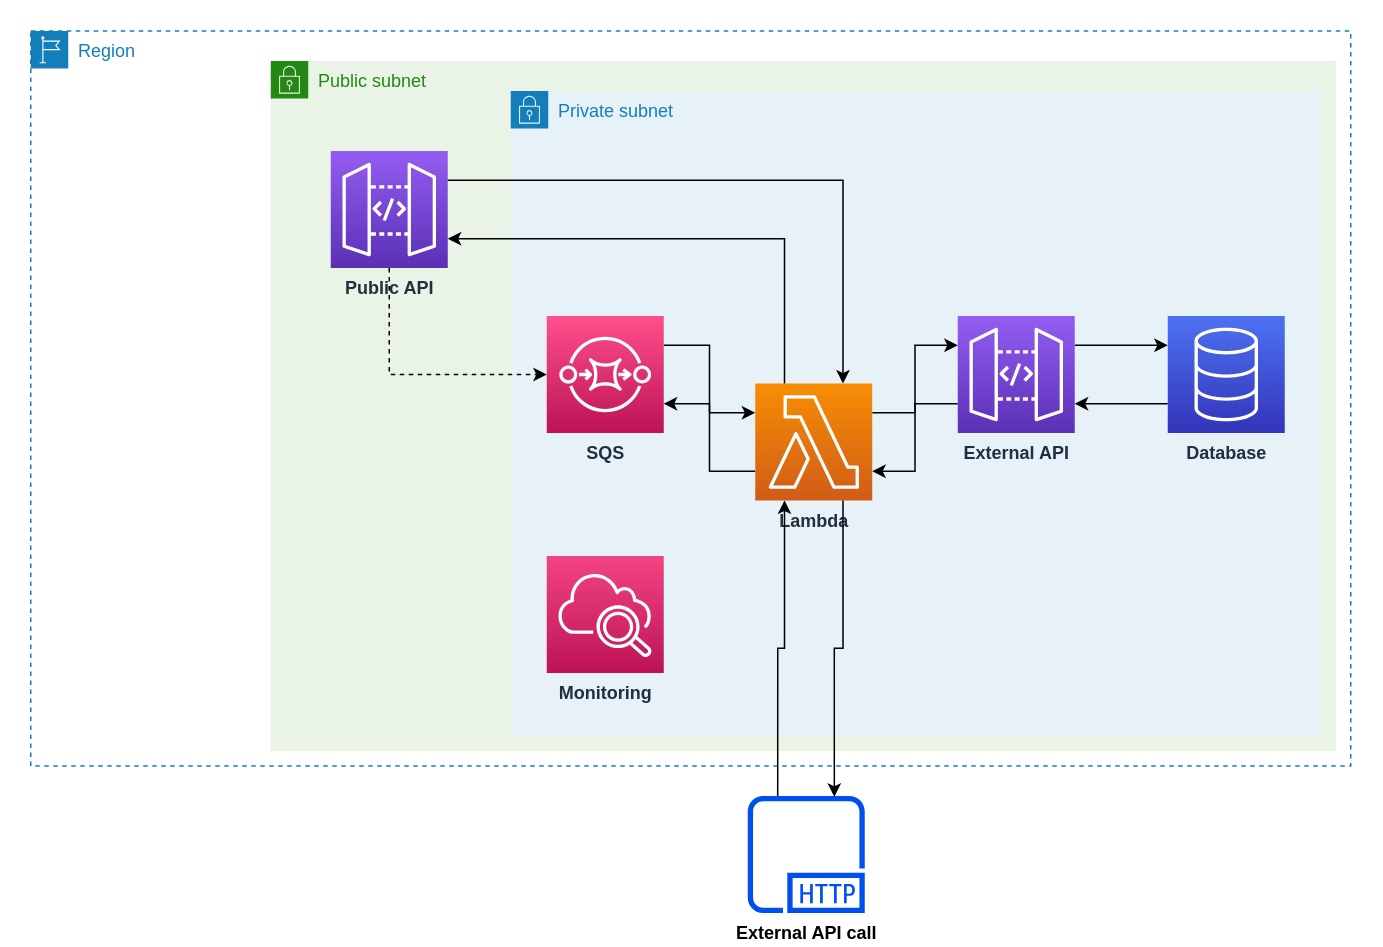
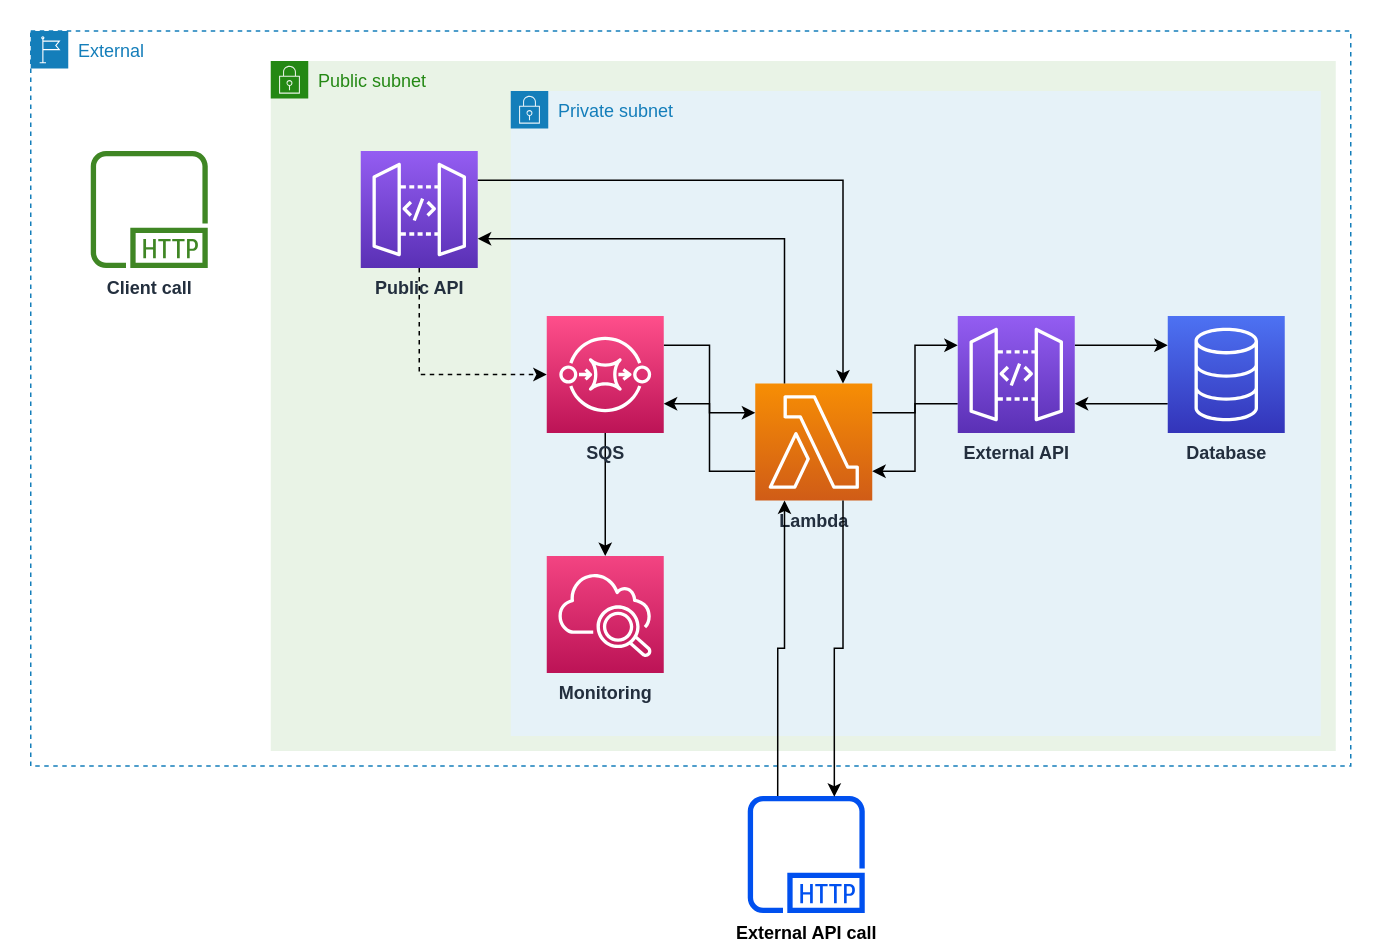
(107, 52) -> (117, 52)
none -> (149, 209)
(389, 209) -> (419, 209)
none -> (605, 489)
